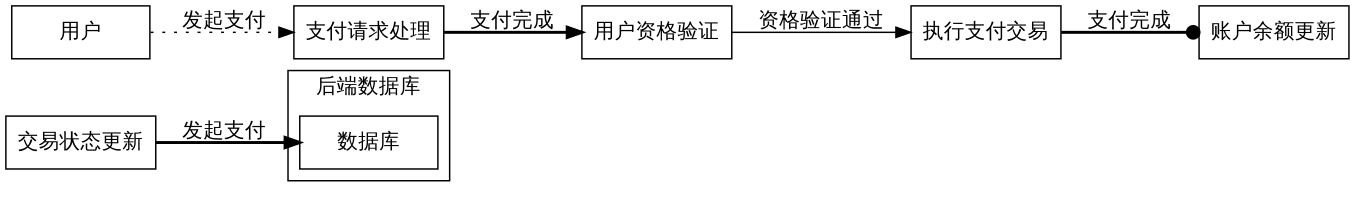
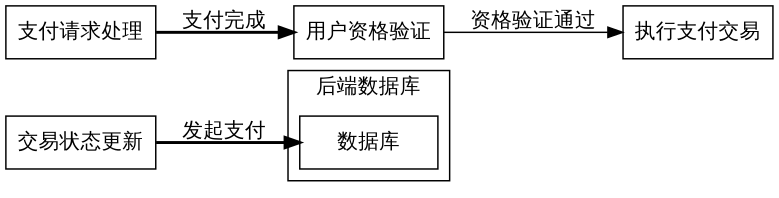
(81, 32) -> none
(1274, 32) -> none
